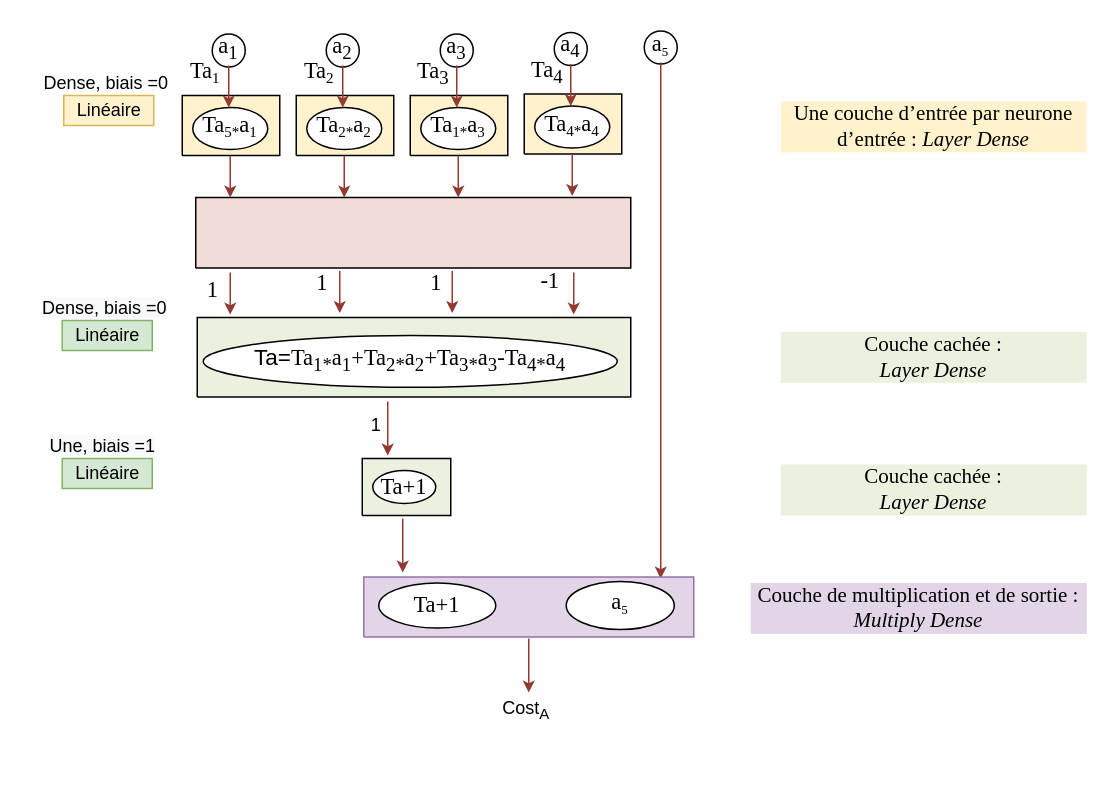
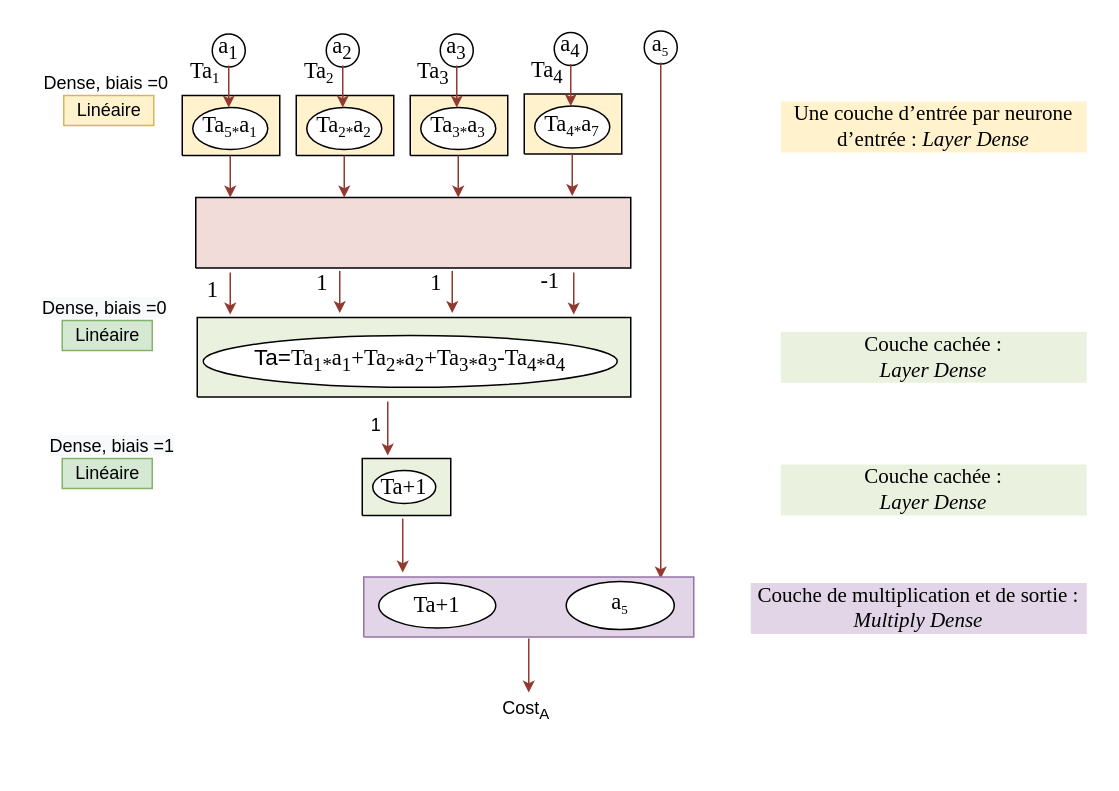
(572, 125) -> (572, 125)
(458, 127) -> (458, 127)
(104, 447) -> (114, 447)
